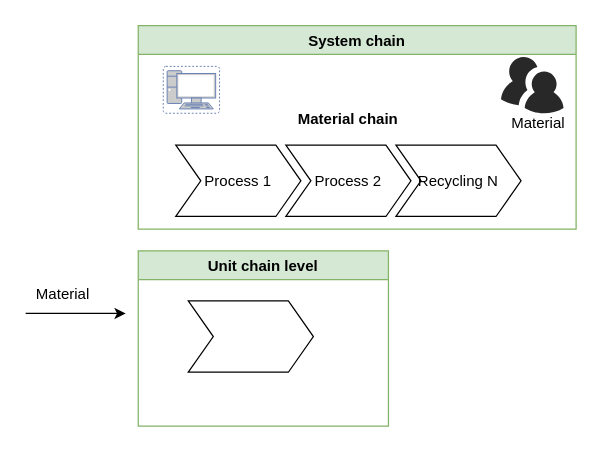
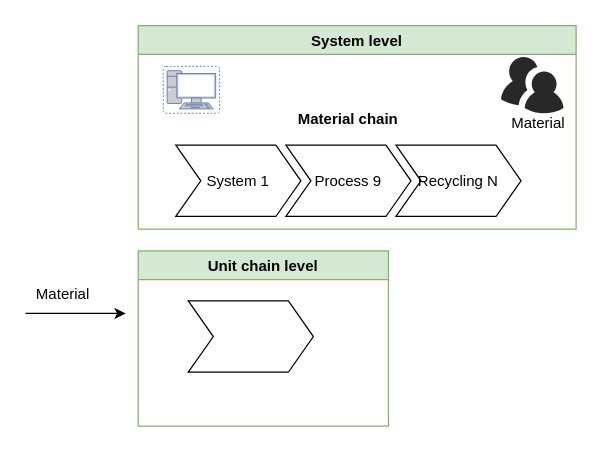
(356, 41) -> (356, 41)
(238, 181) -> (238, 181)
(348, 181) -> (348, 181)
